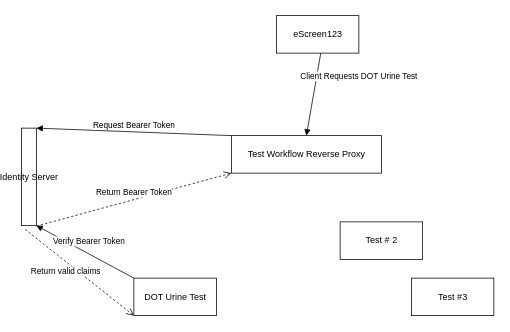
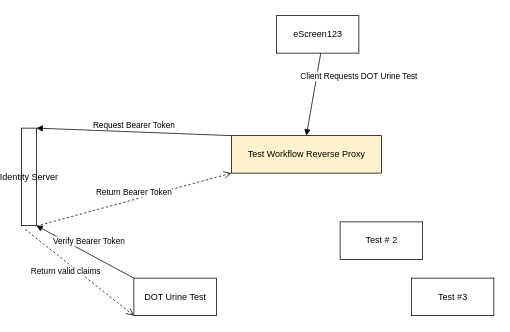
(306, 154) -> (306, 154)
